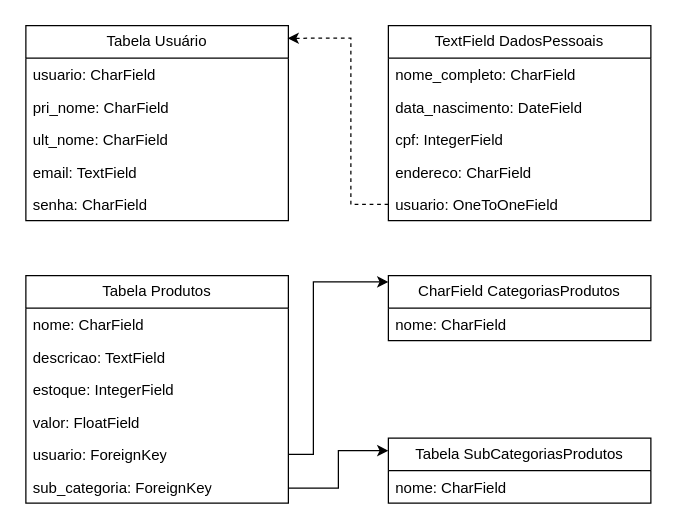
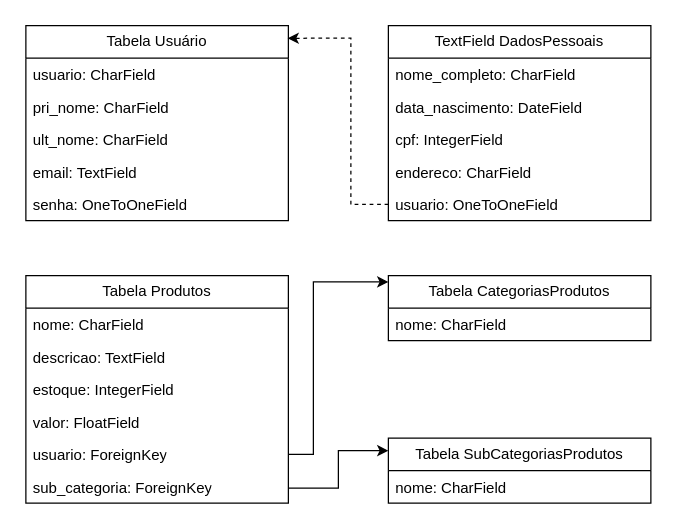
(93, 206) -> (109, 206)
(519, 292) -> (519, 292)
